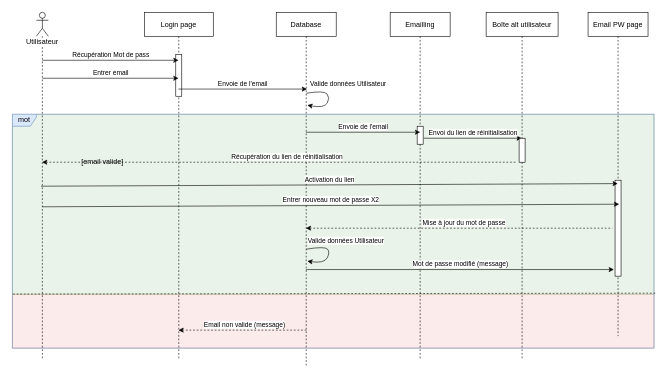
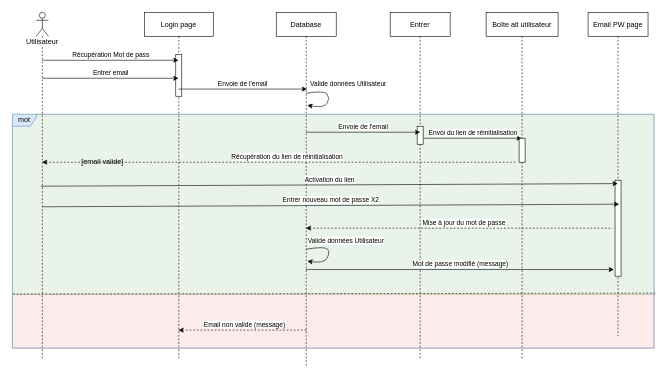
(420, 25) -> (420, 25)
